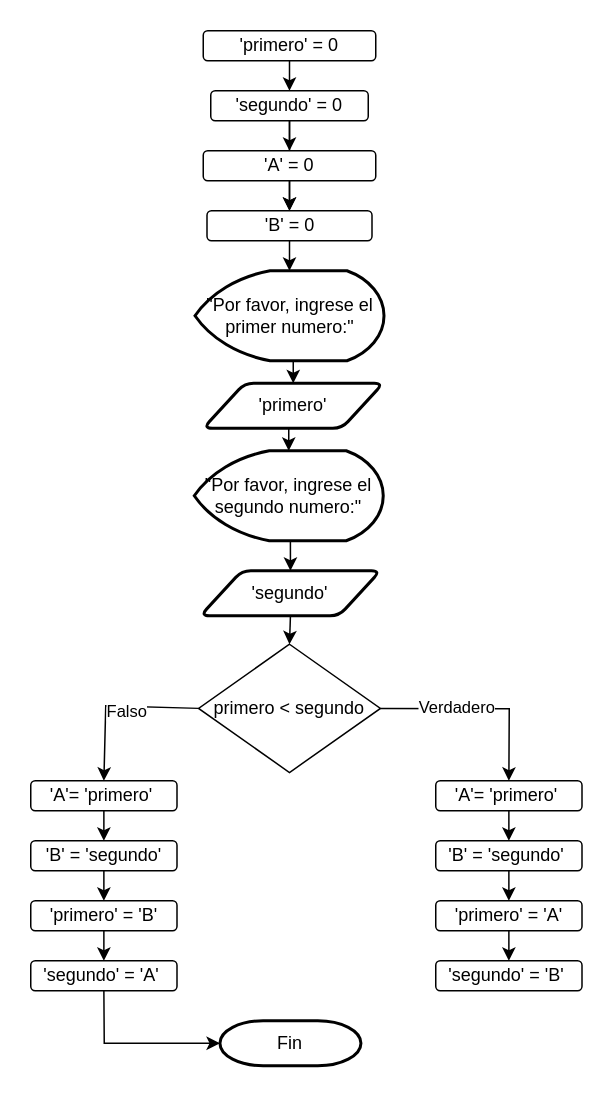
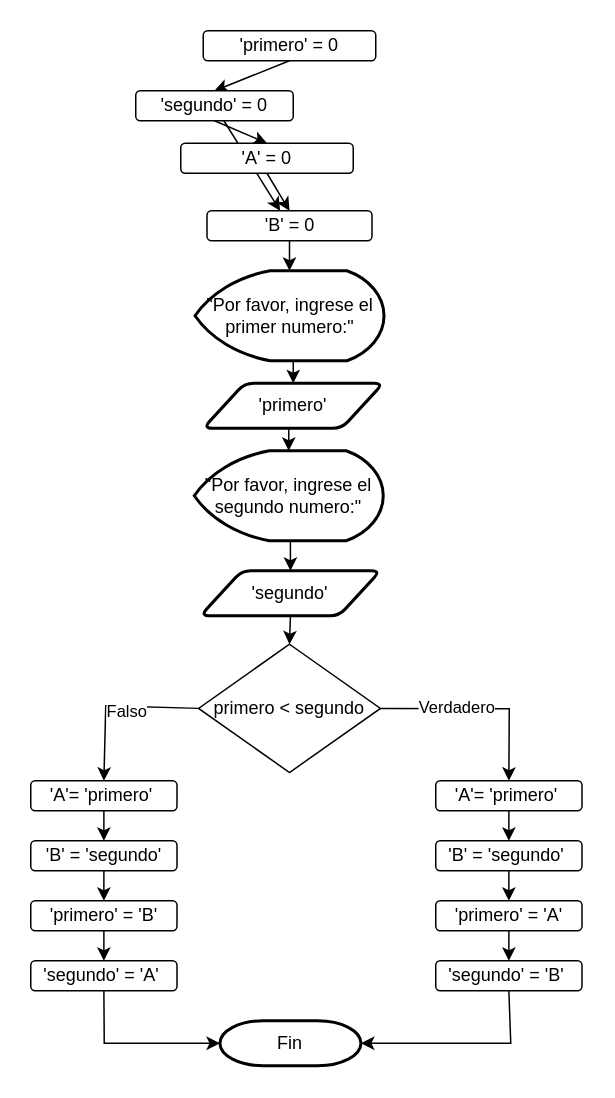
(290, 106) -> (215, 106)
(290, 166) -> (267, 158)
none -> (467, 1043)
